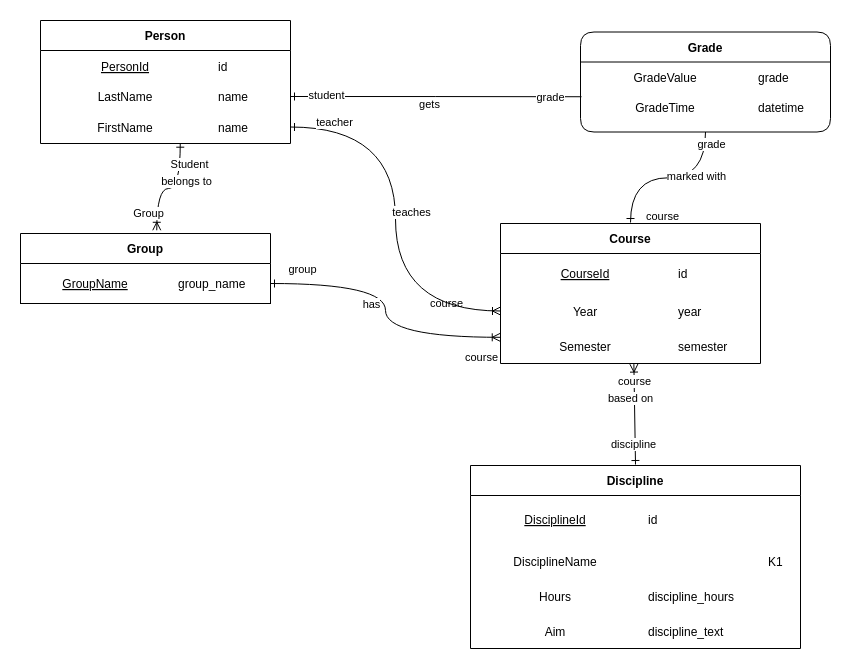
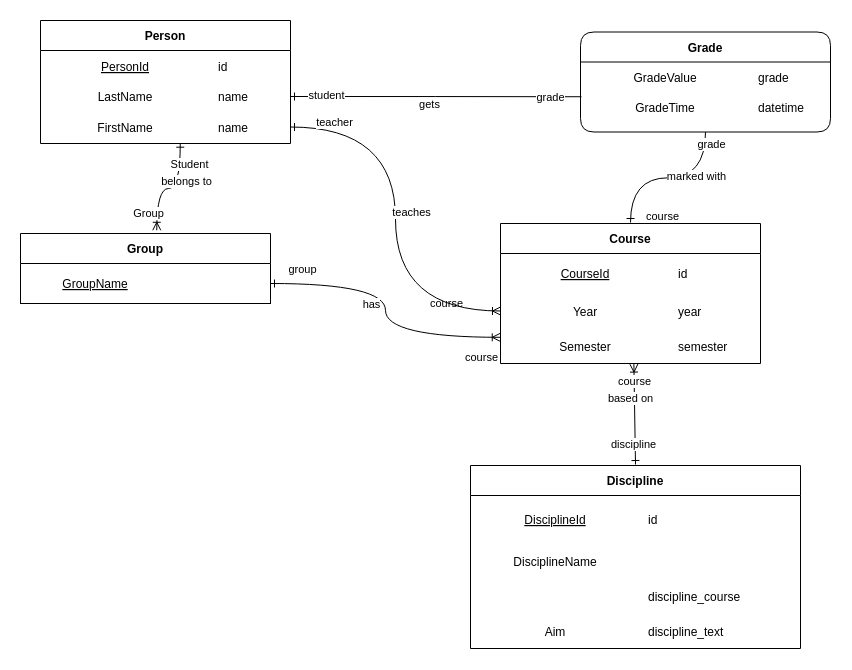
(221, 284) -> none
(781, 561) -> none
(556, 596) -> none
(696, 597) -> (699, 597)
